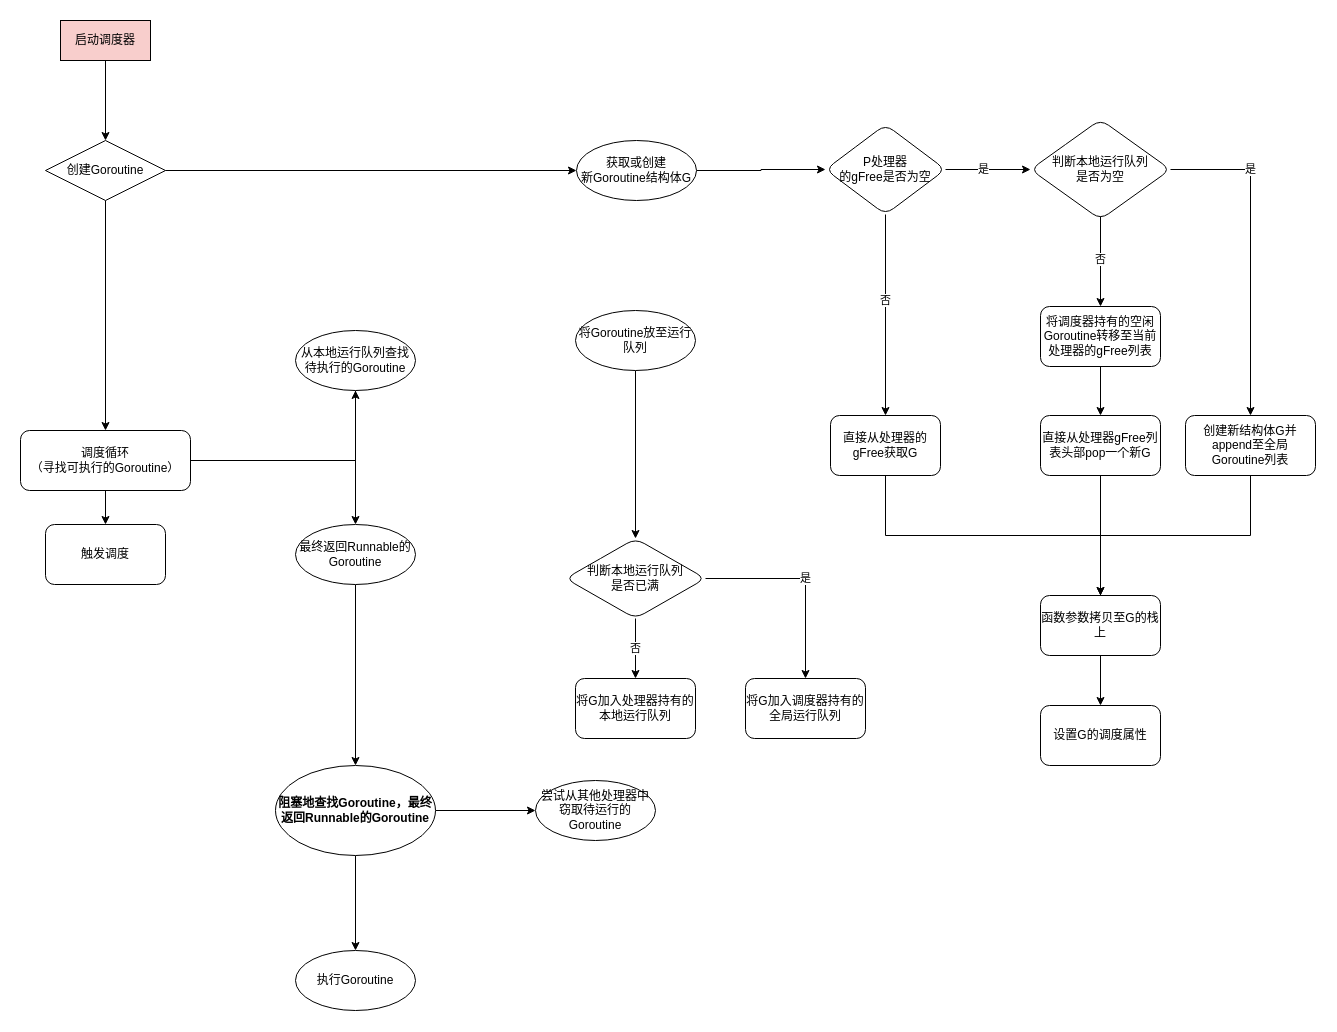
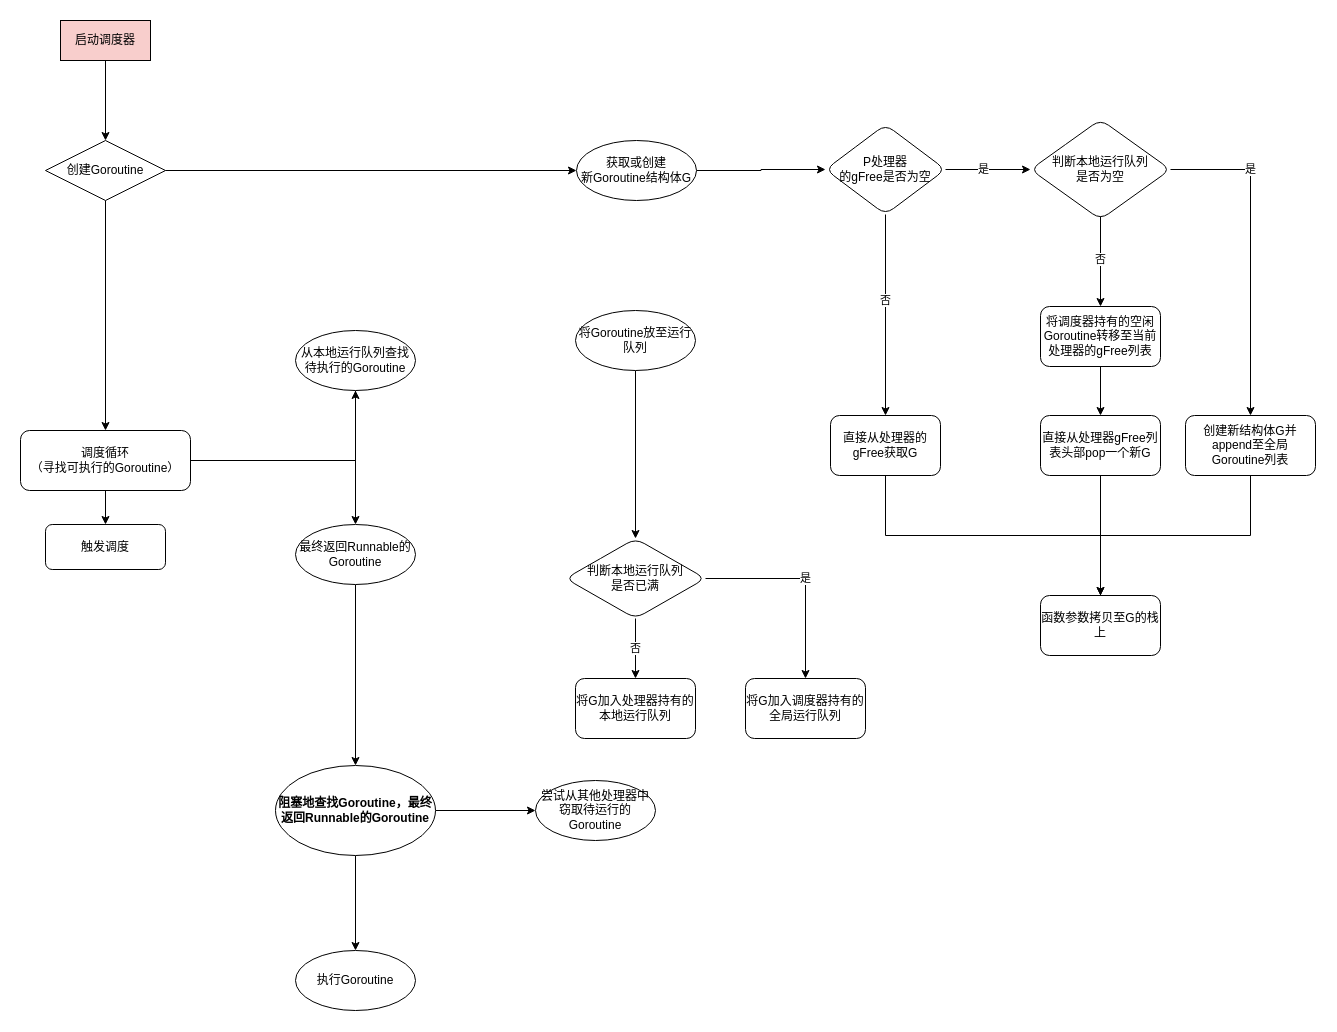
(106, 555) -> (106, 547)
(1101, 677) -> none
(1101, 736) -> none
